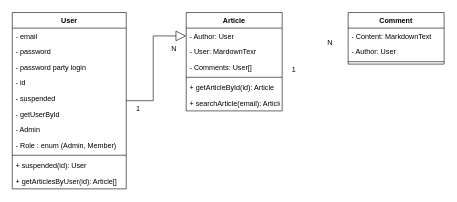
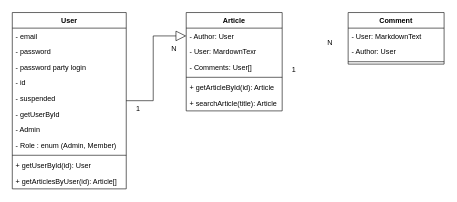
(395, 36) -> (389, 36)
(244, 103) -> (244, 103)
(54, 166) -> (58, 166)
